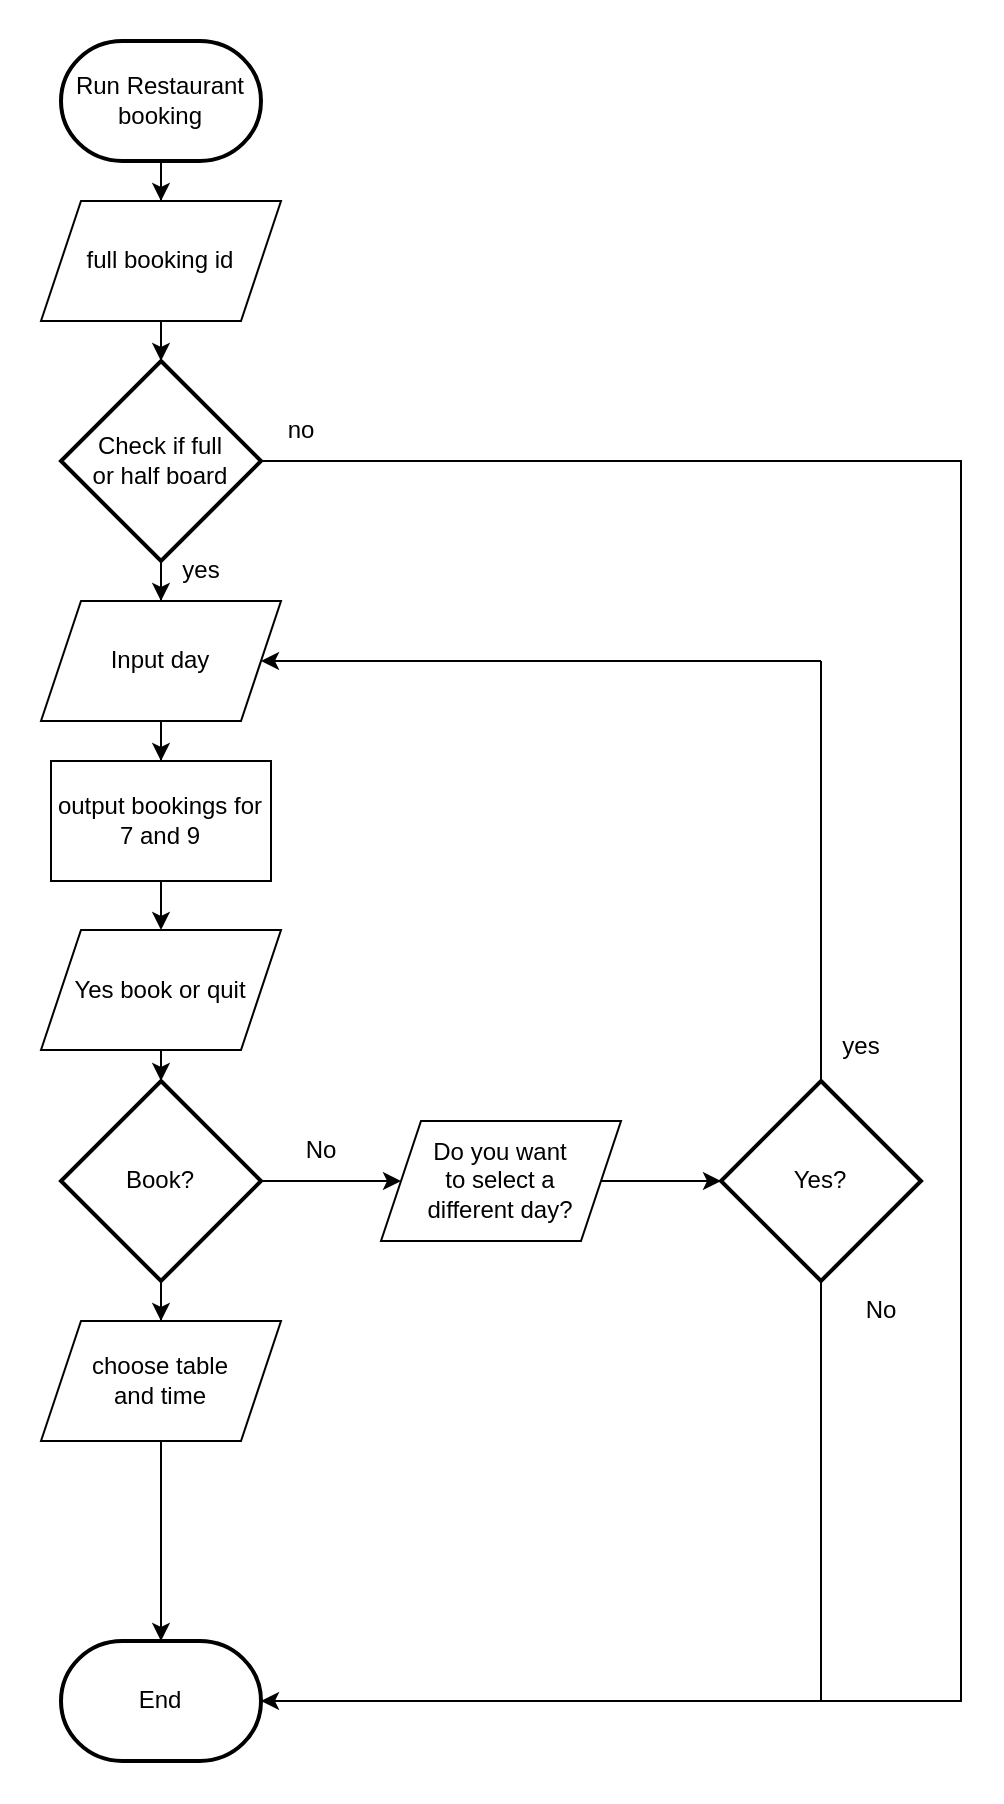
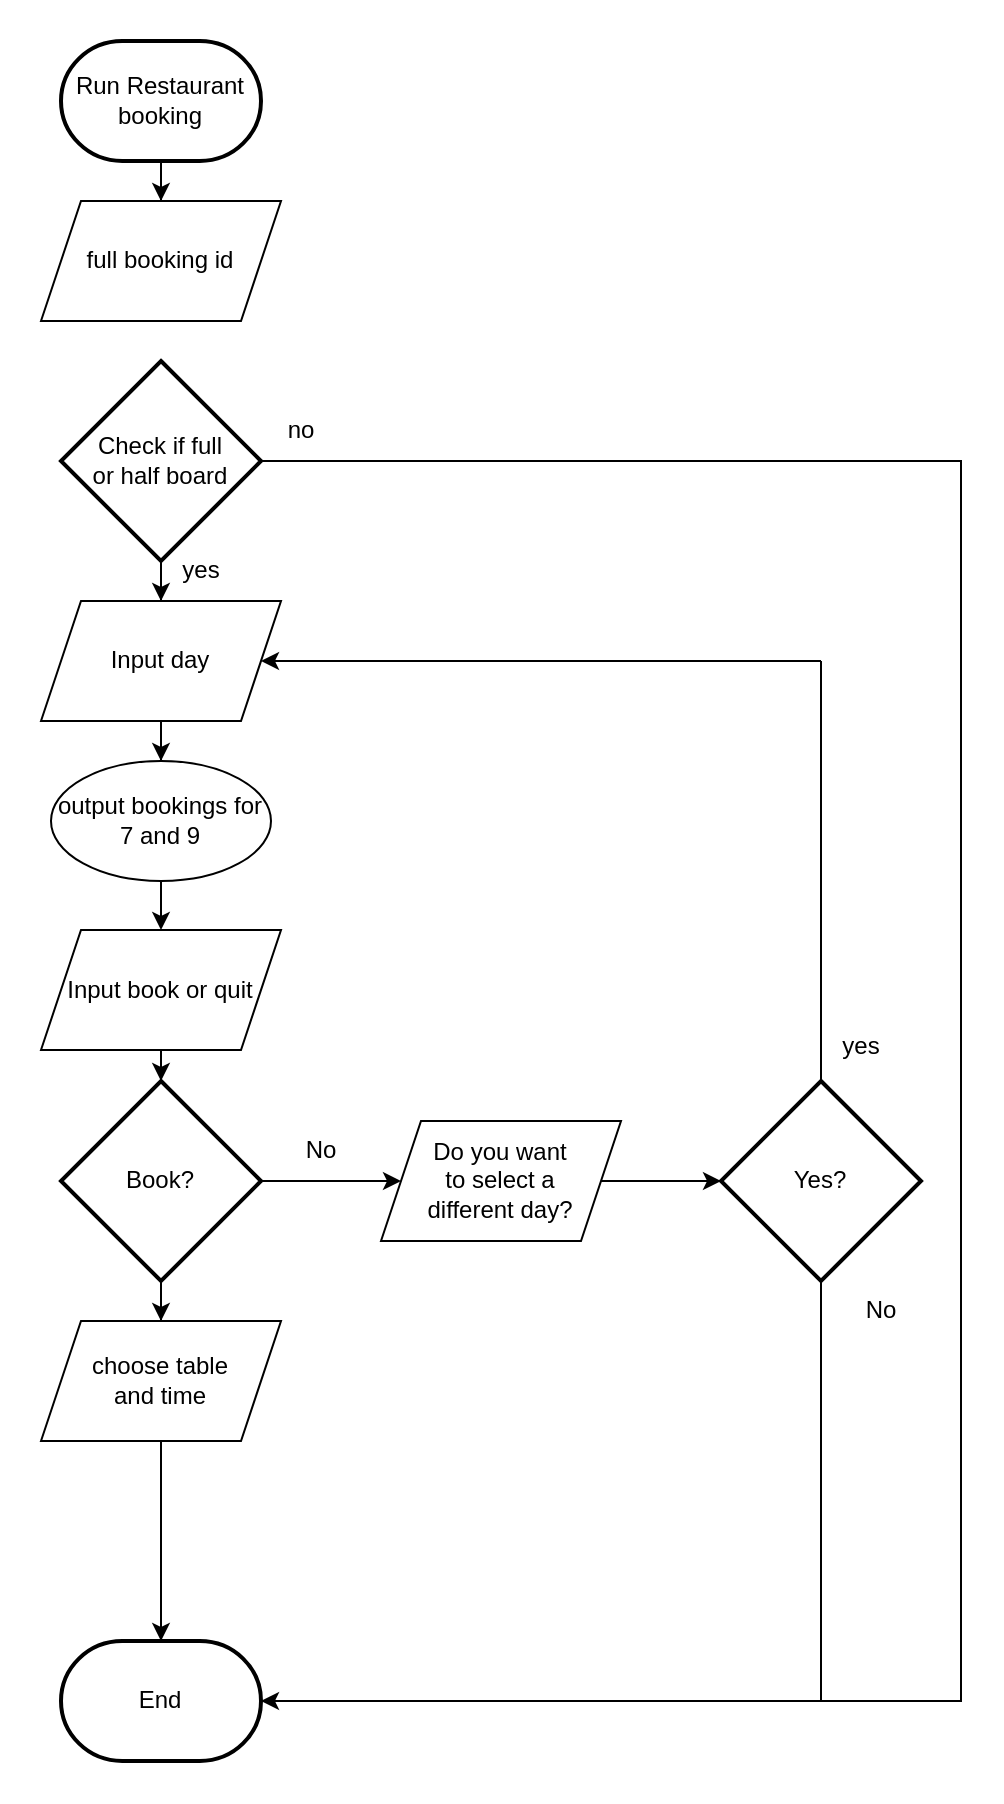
(161, 348) -> none
(161, 821) -> (161, 821)
(161, 991) -> (161, 991)
